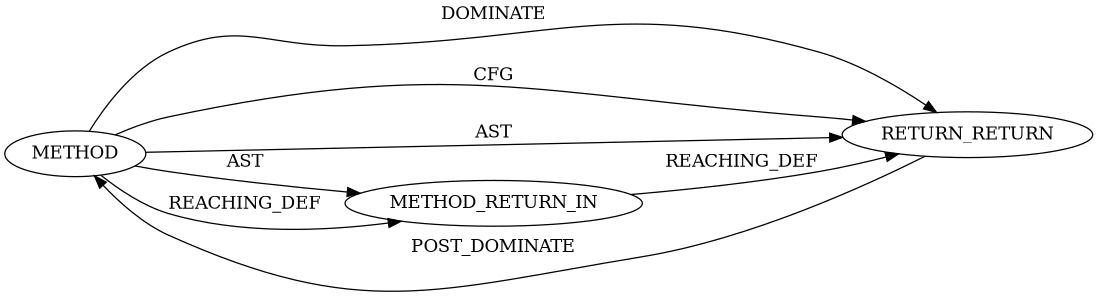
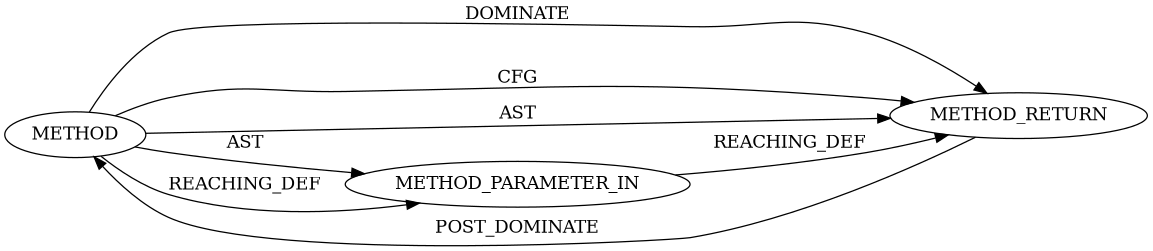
(967, 135) -> (1019, 116)
(494, 203) -> (518, 184)
